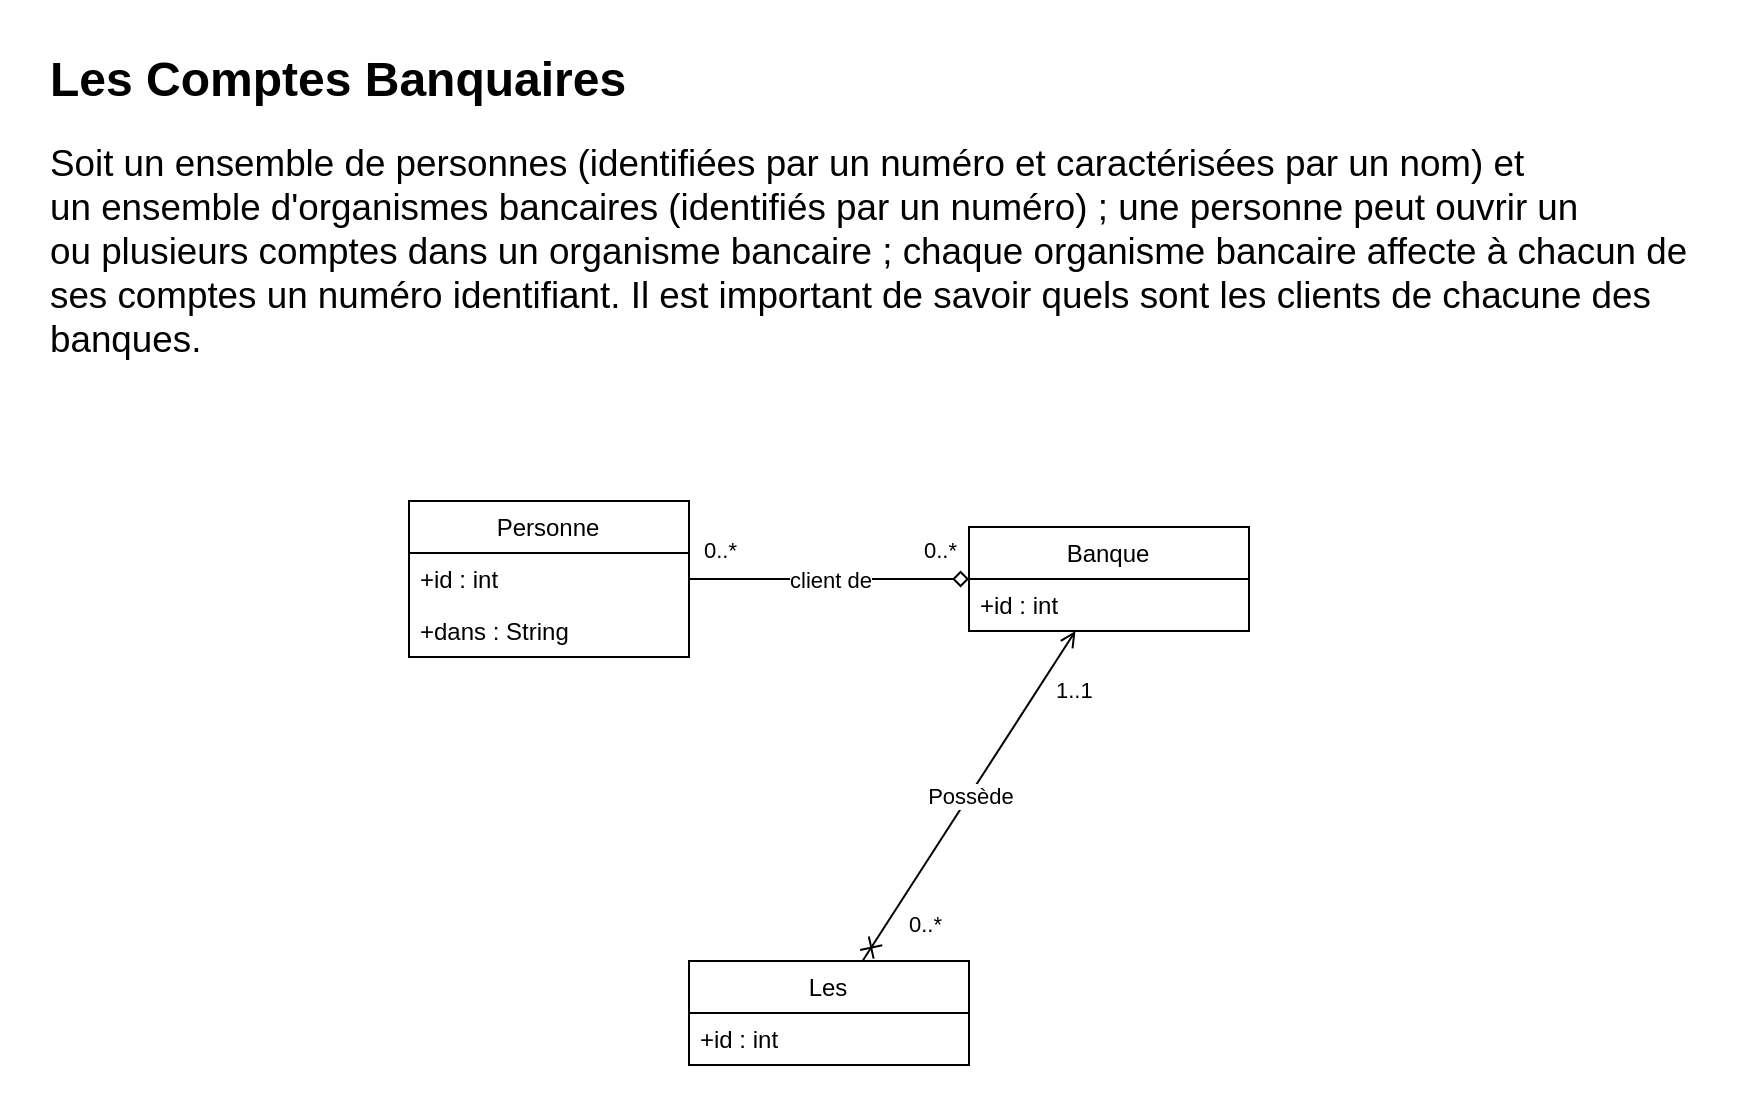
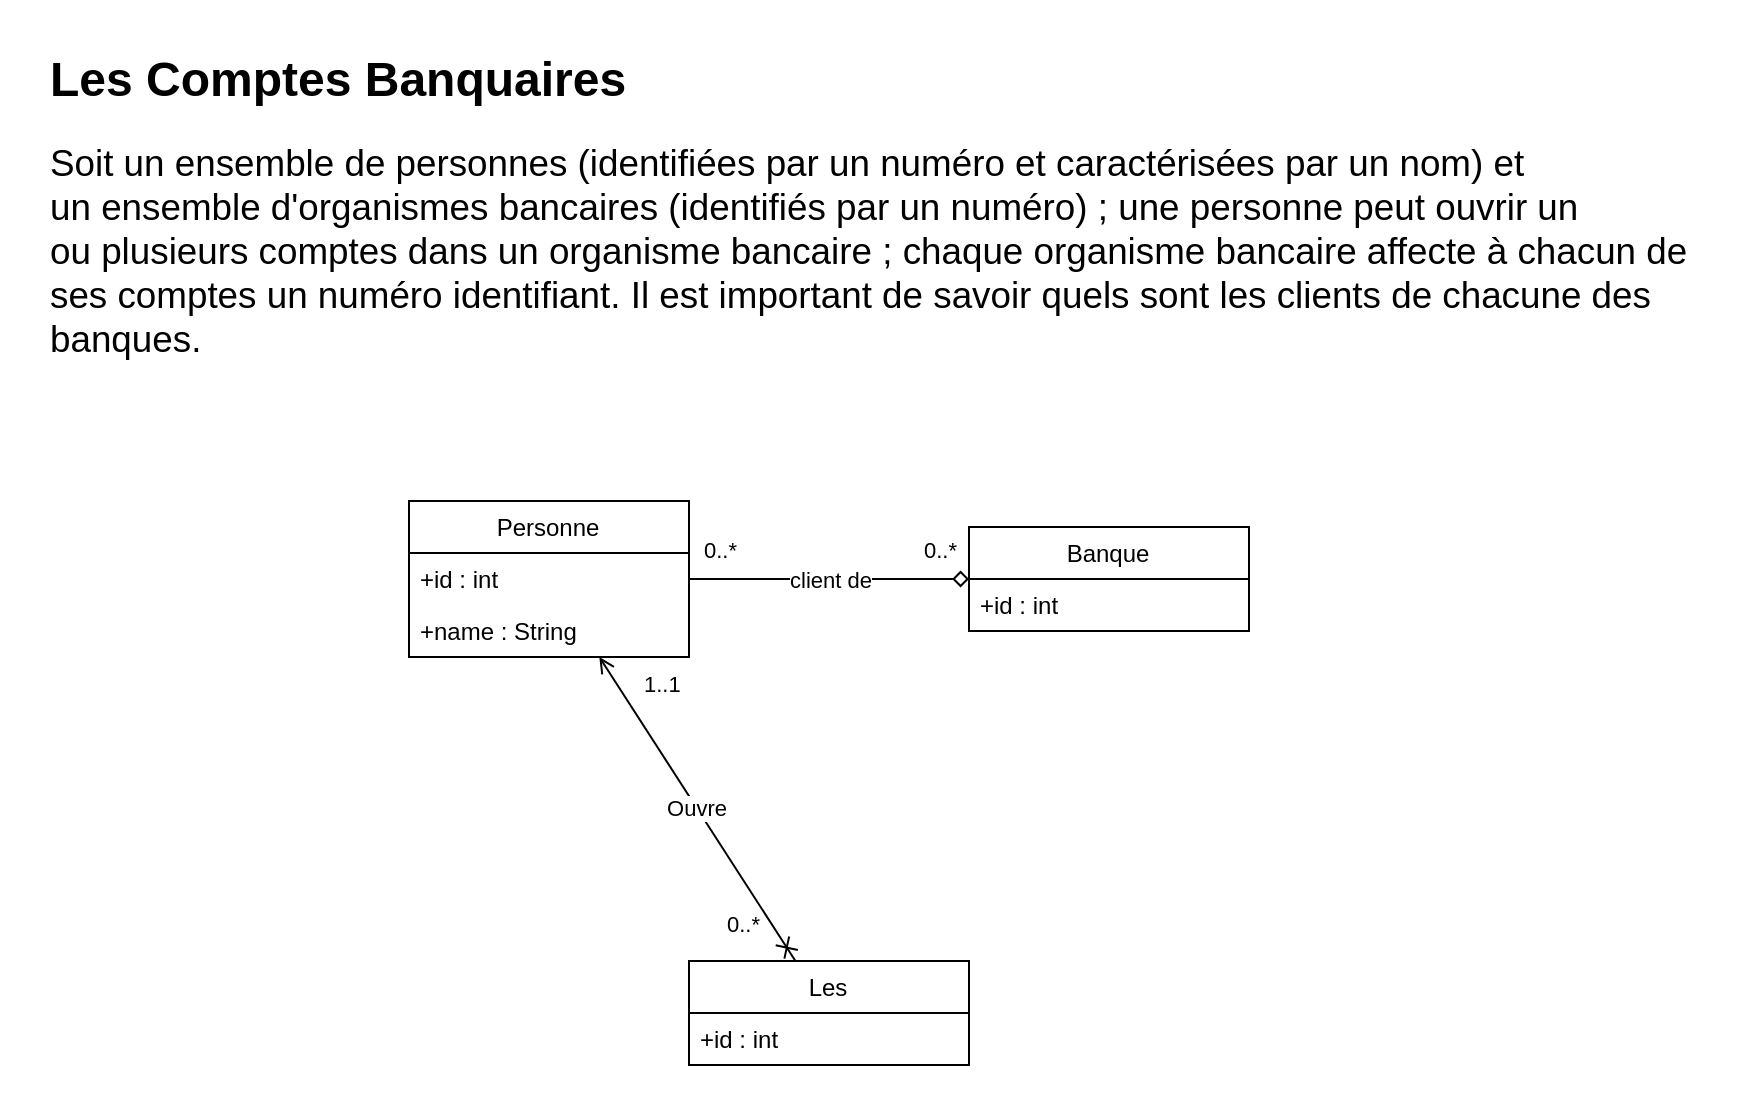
(502, 632) -> (502, 632)
(969, 796) -> none
none -> (698, 810)
